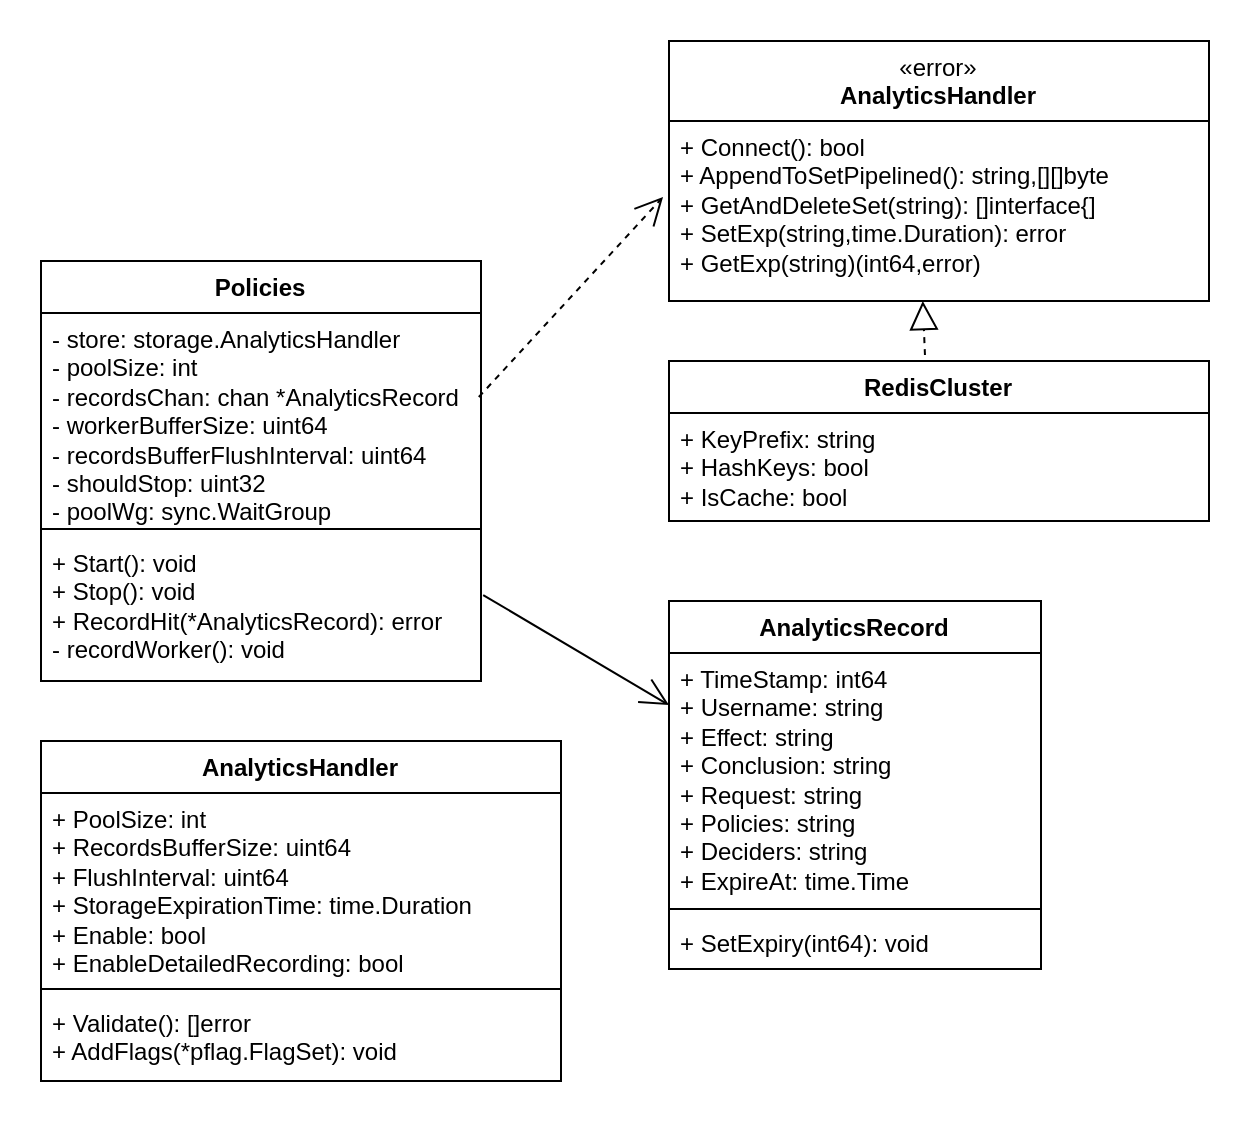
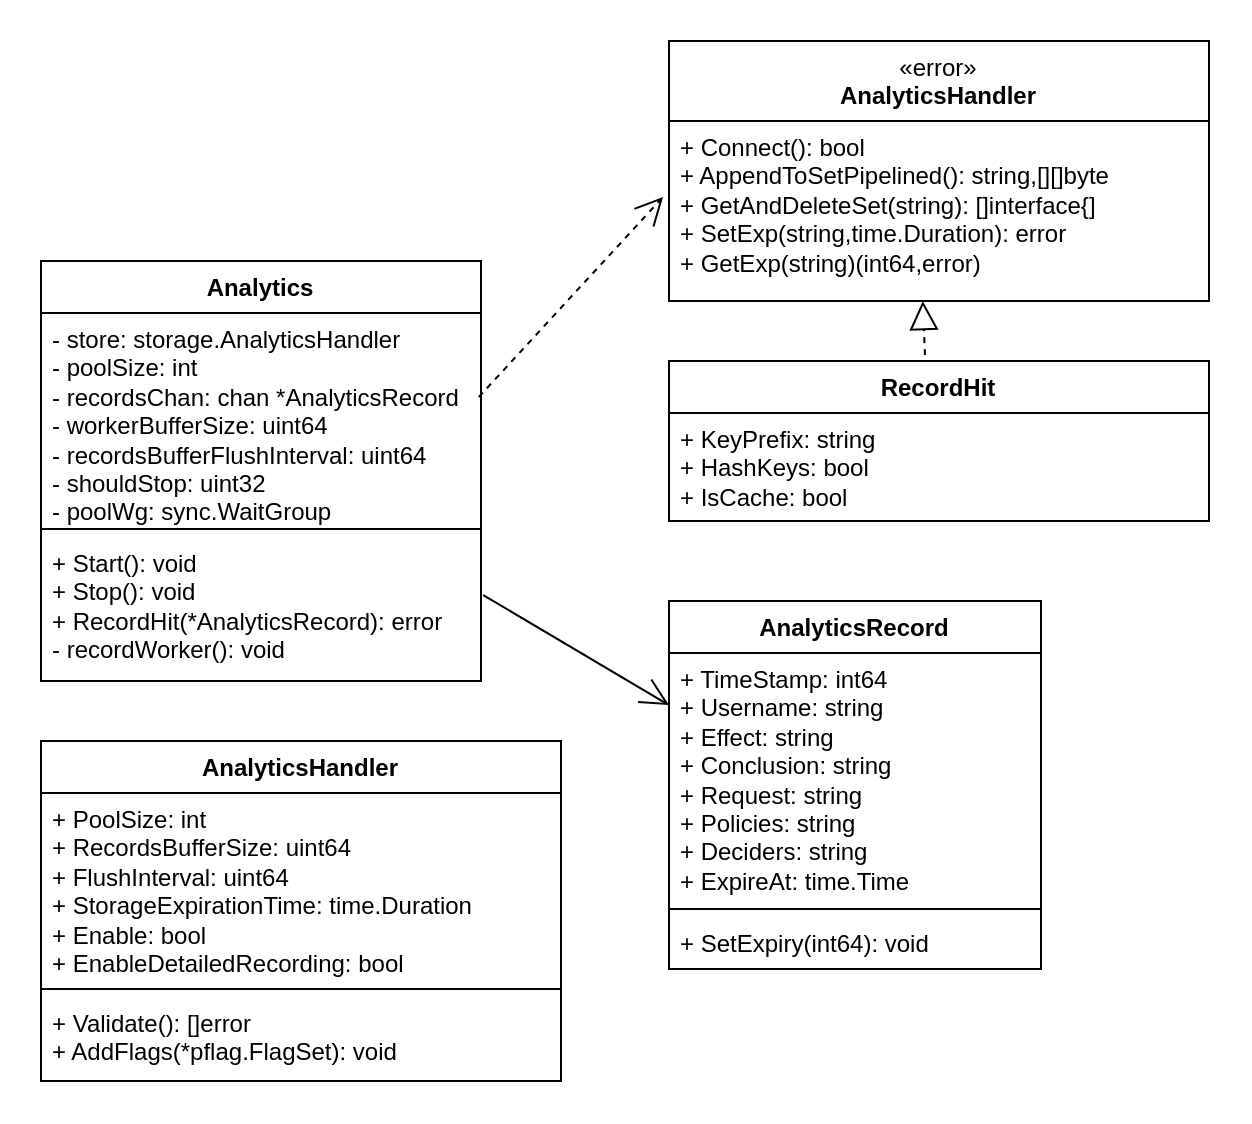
(261, 289) -> (261, 289)
(939, 389) -> (939, 389)
